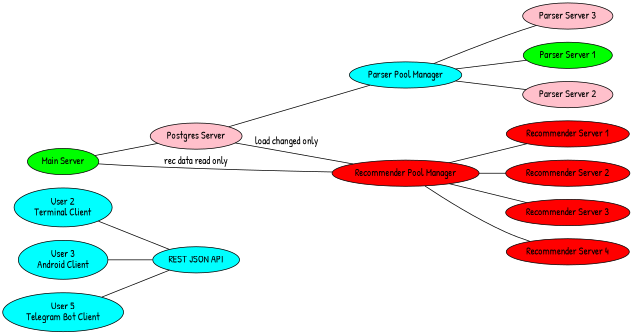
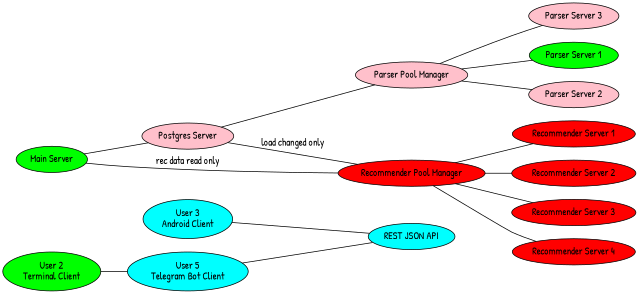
(406, 75) -> (412, 75)
(63, 207) -> (52, 271)
(134, 235) -> (114, 271)
